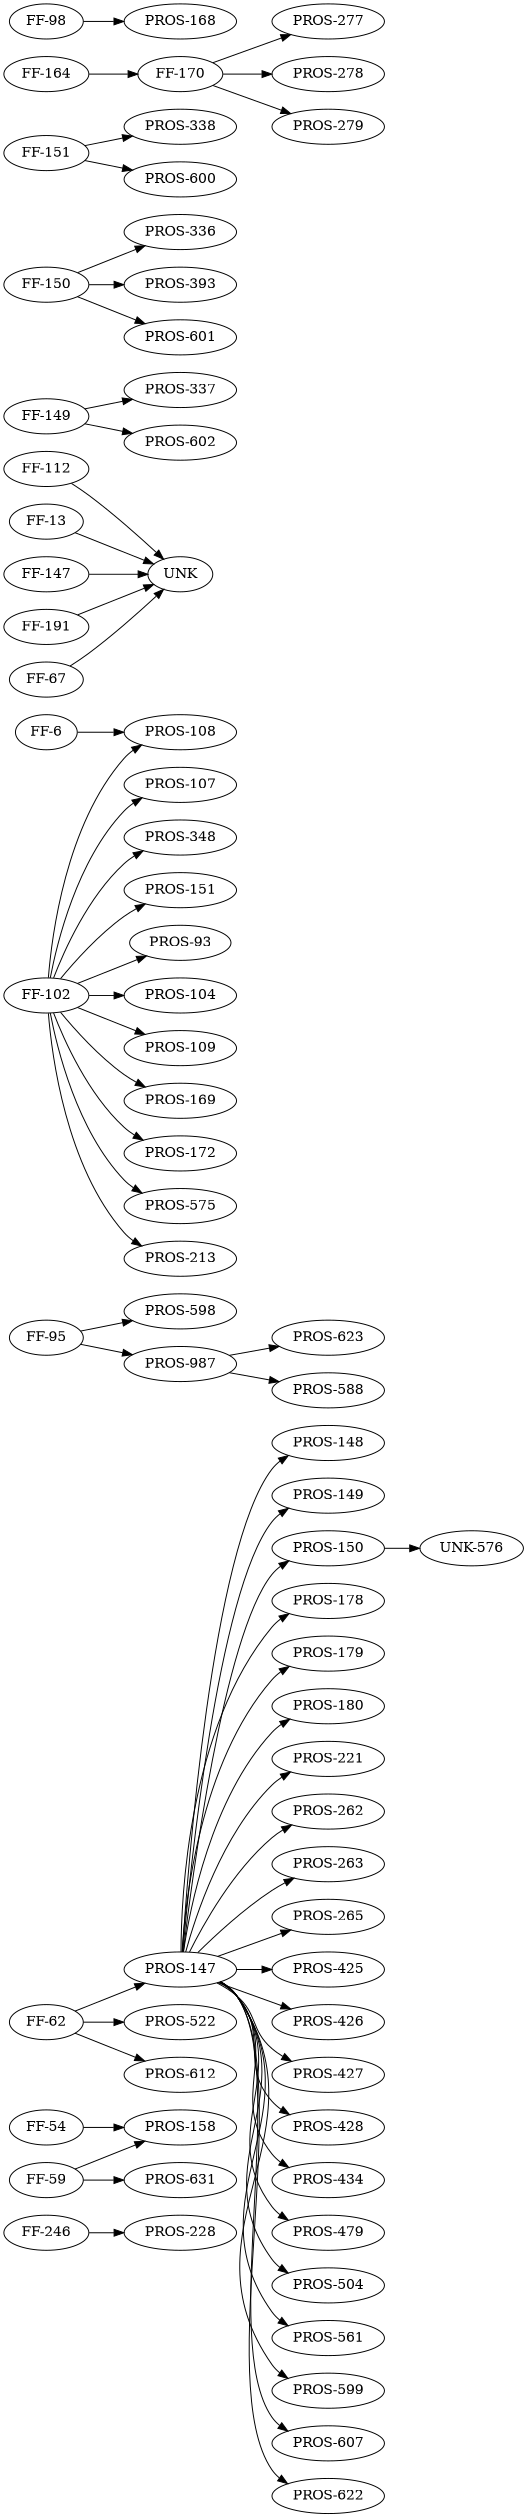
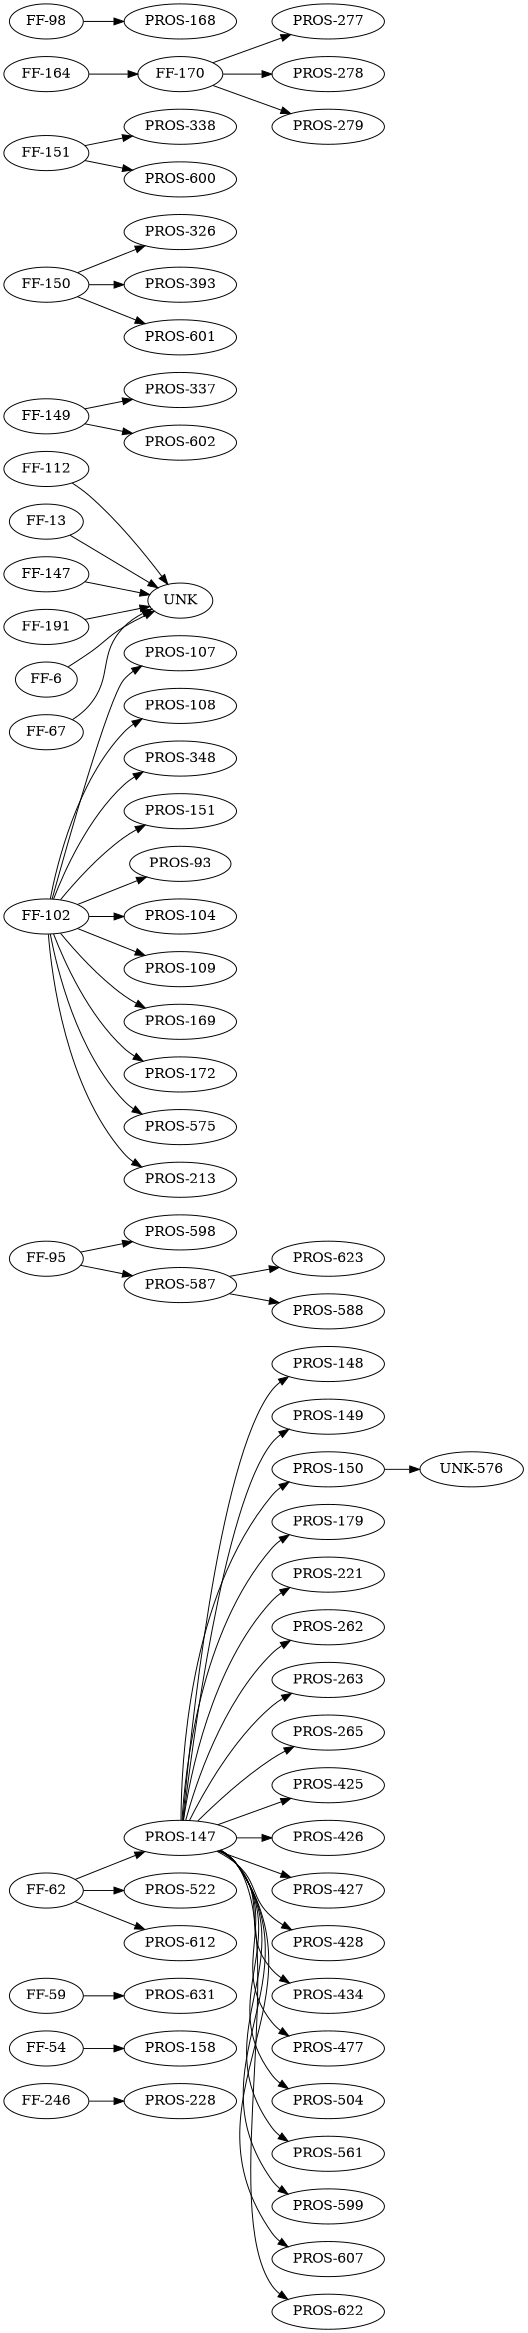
(180, 232) -> (180, 232)
(96, 732) -> (106, 640)
(180, 1364) -> (180, 1285)
(328, 1601) -> none
(328, 1706) -> none
(105, 2157) -> none
(328, 2233) -> (328, 2048)
